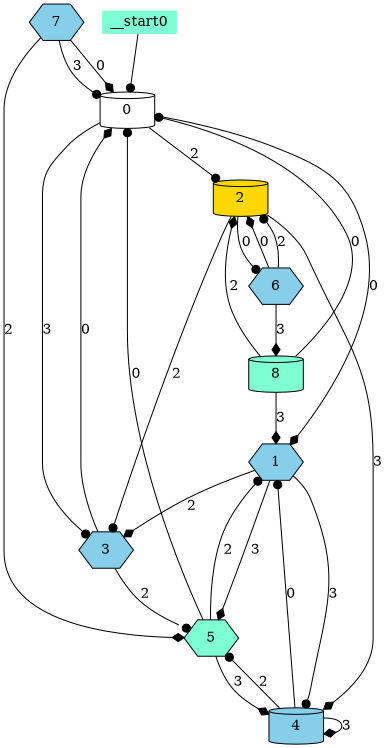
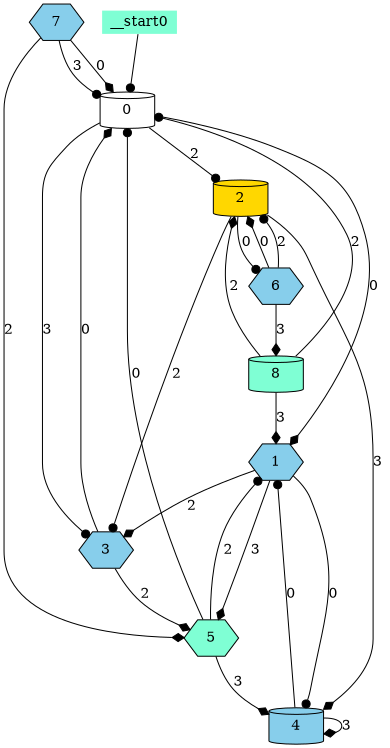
(356, 242) -> (356, 242)
(334, 594) -> (334, 594)
(142, 603) -> (142, 603)
(256, 684) -> none
